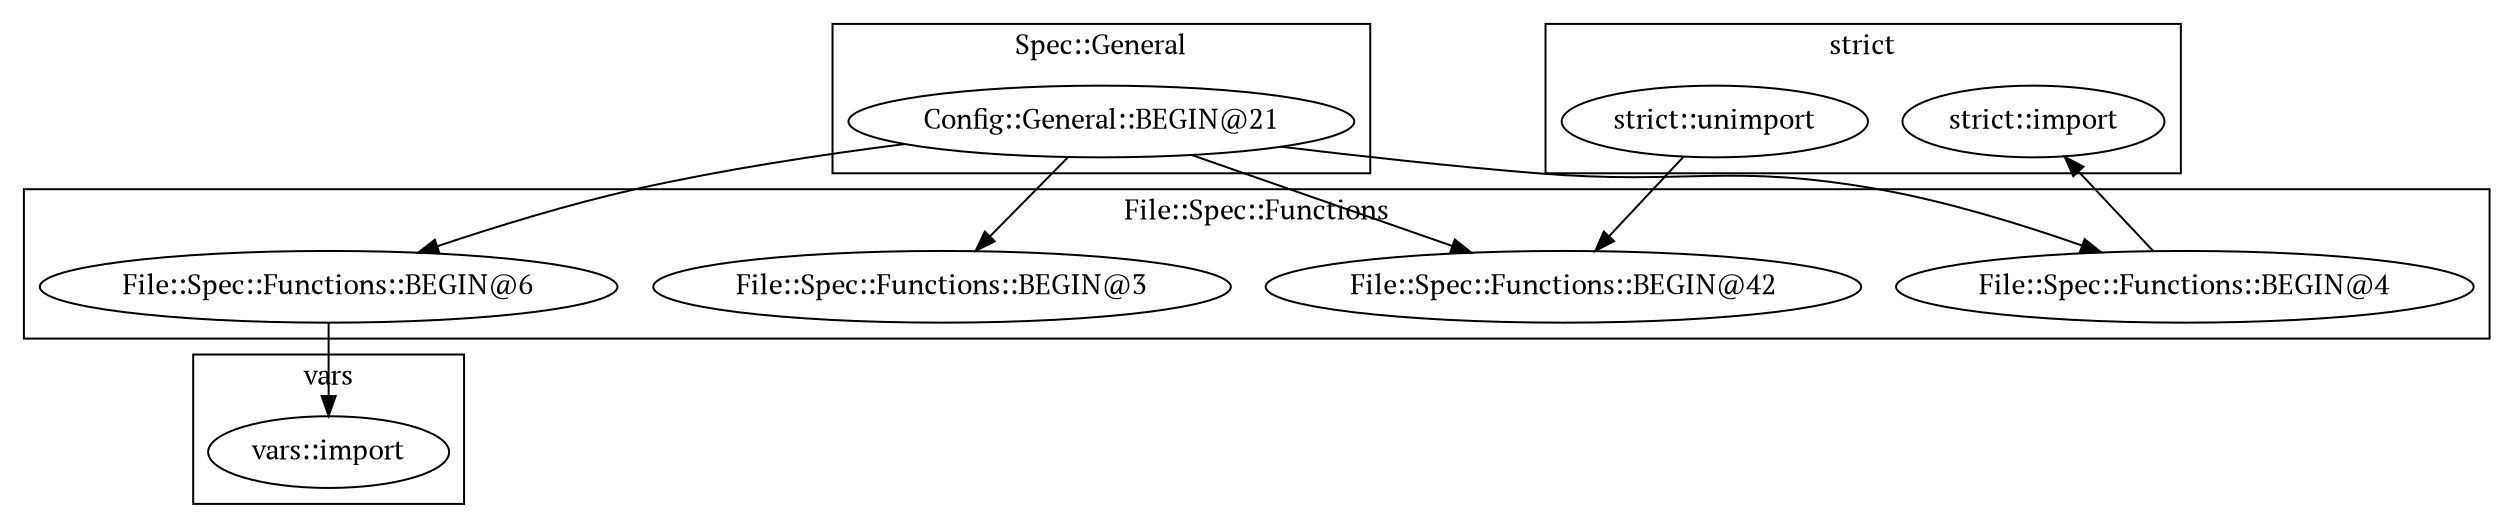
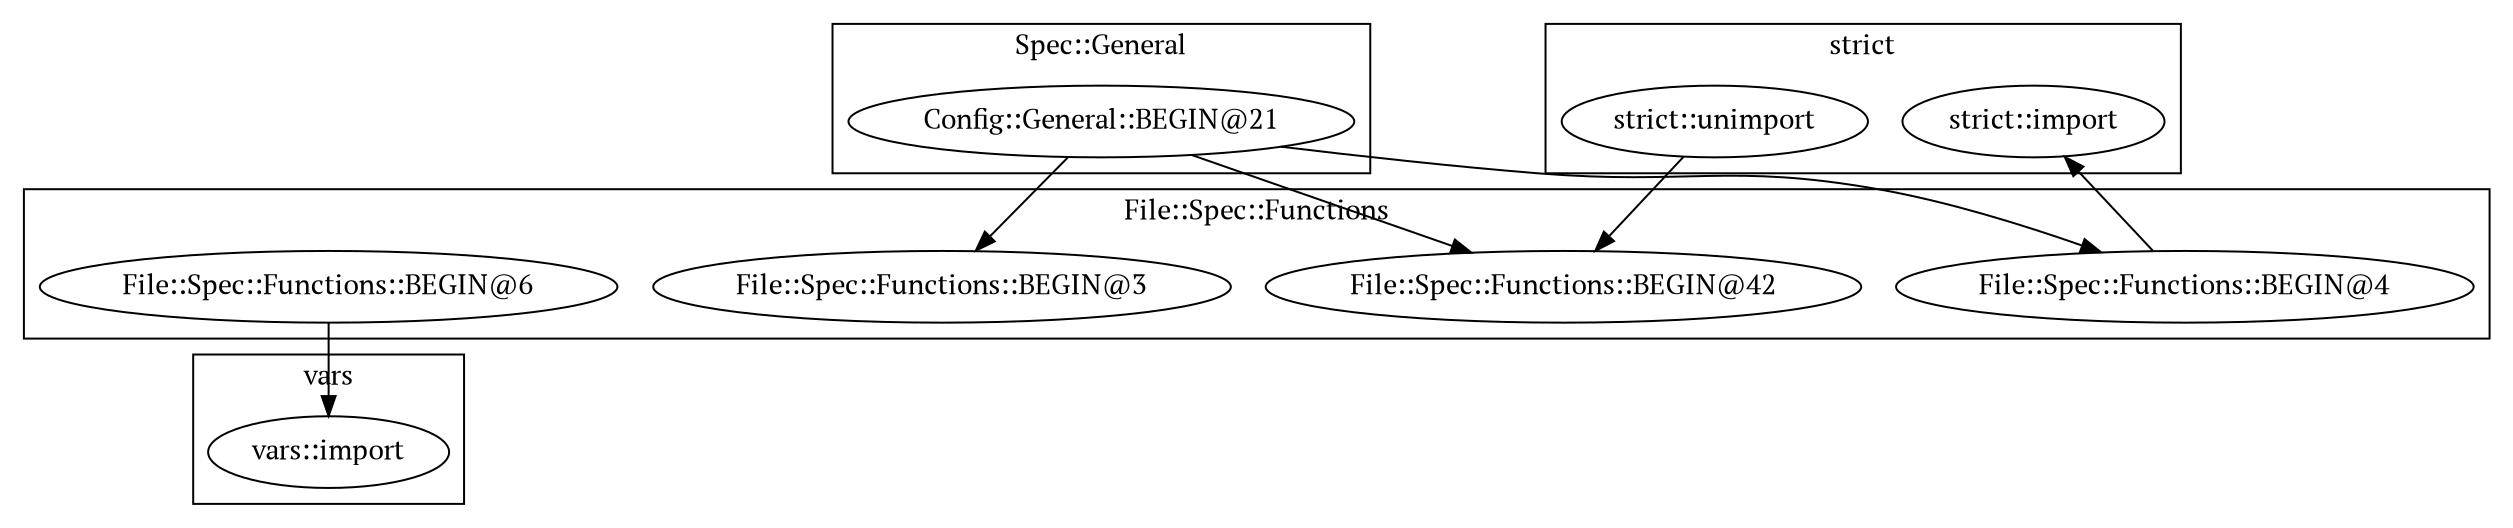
(703, 175) -> none
